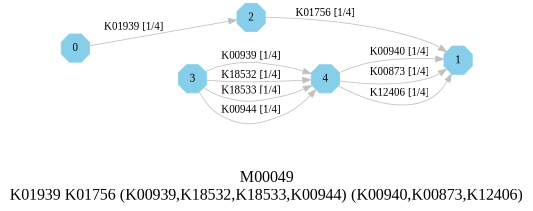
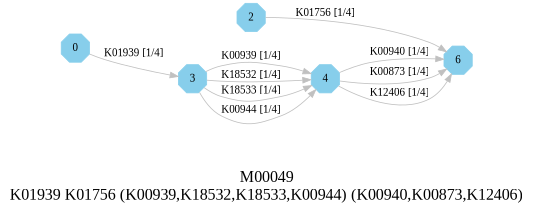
(159, 33) -> (129, 66)
(458, 60) -> (458, 60)
